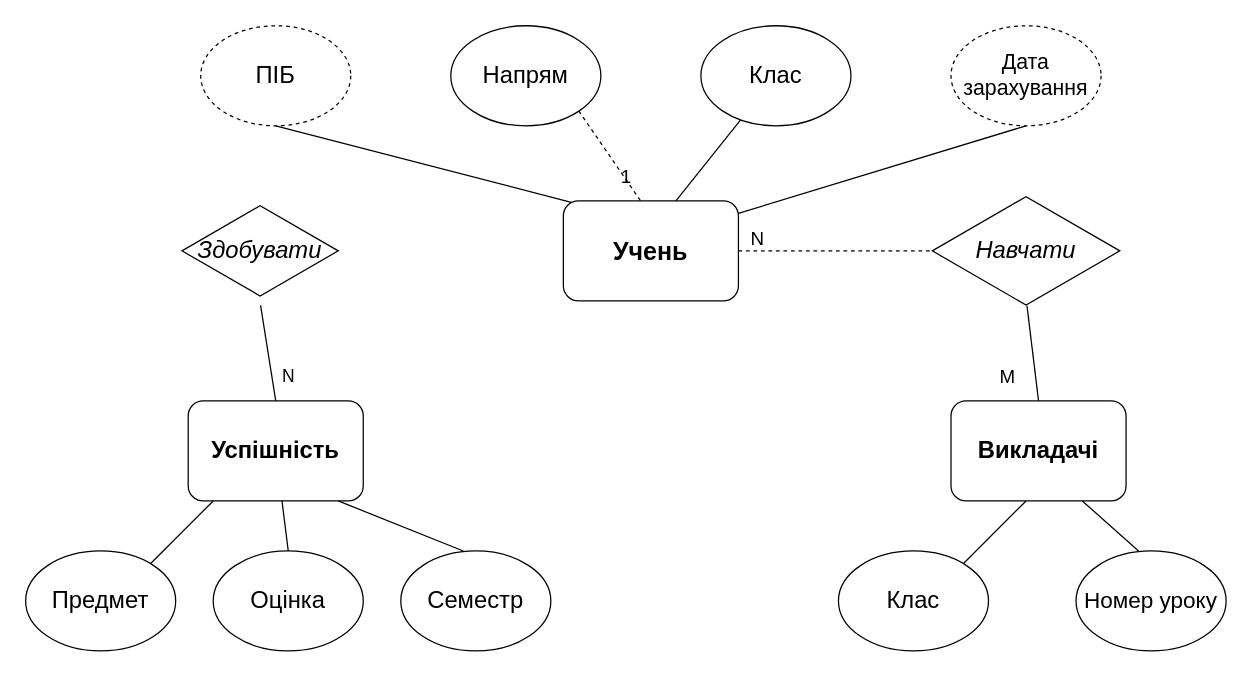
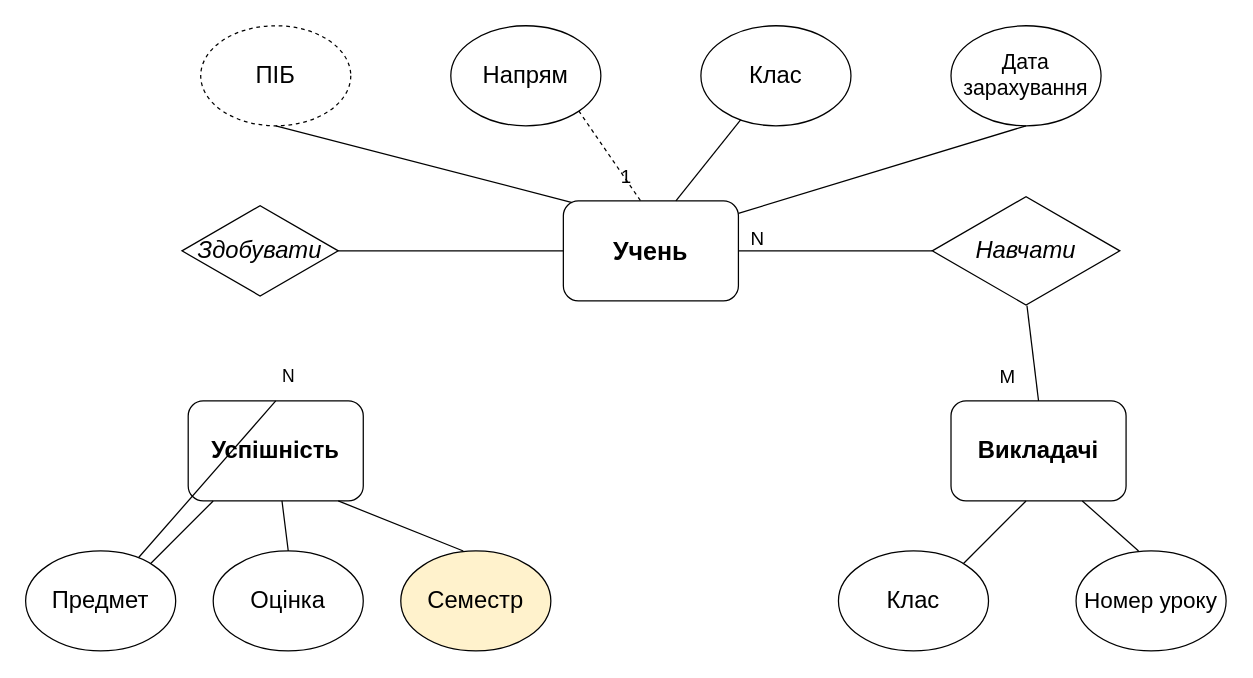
(1026, 76) -> (1026, 76)
none -> (450, 251)
(836, 251) -> (836, 251)
(268, 353) -> (207, 479)
(476, 601) -> (476, 601)
